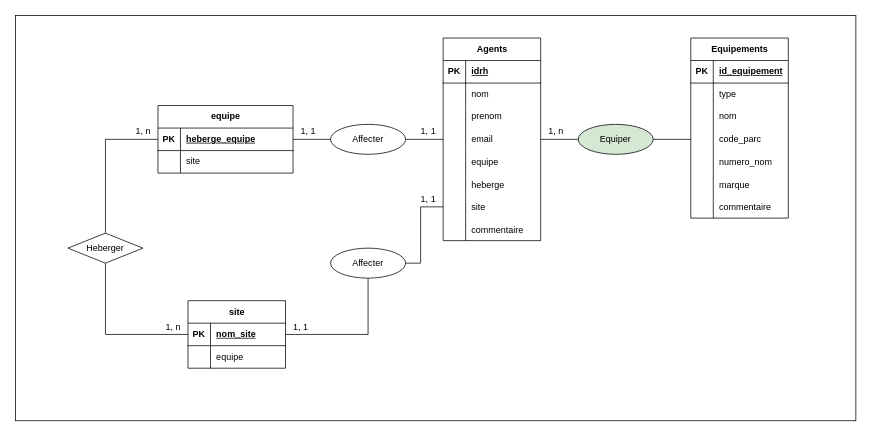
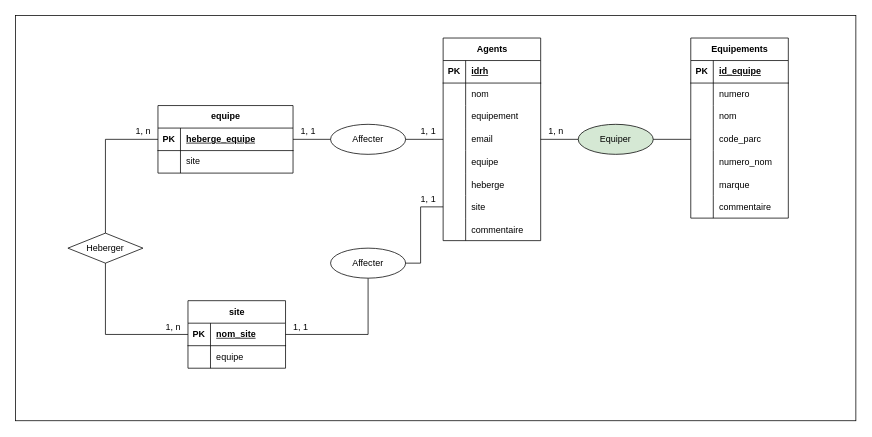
(749, 72) -> (739, 72)
(729, 94) -> (734, 94)
(486, 117) -> (495, 117)
